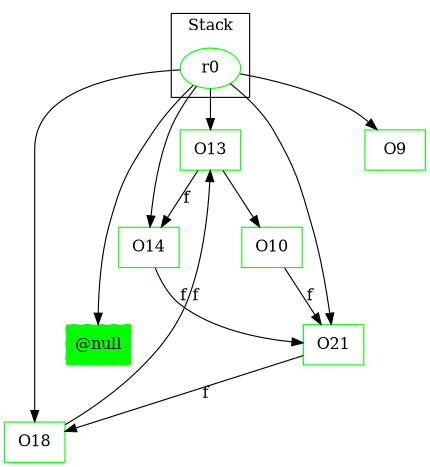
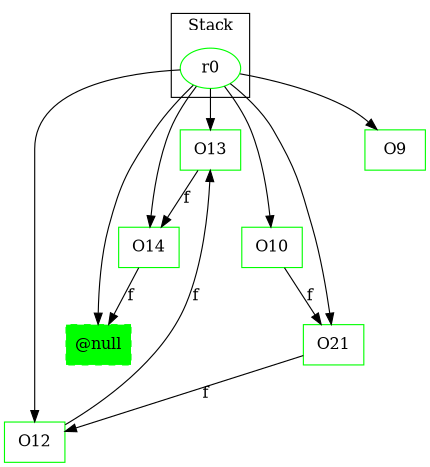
(238, 194) -> (257, 147)
(212, 323) -> (126, 291)
(35, 442) -> (35, 442)
